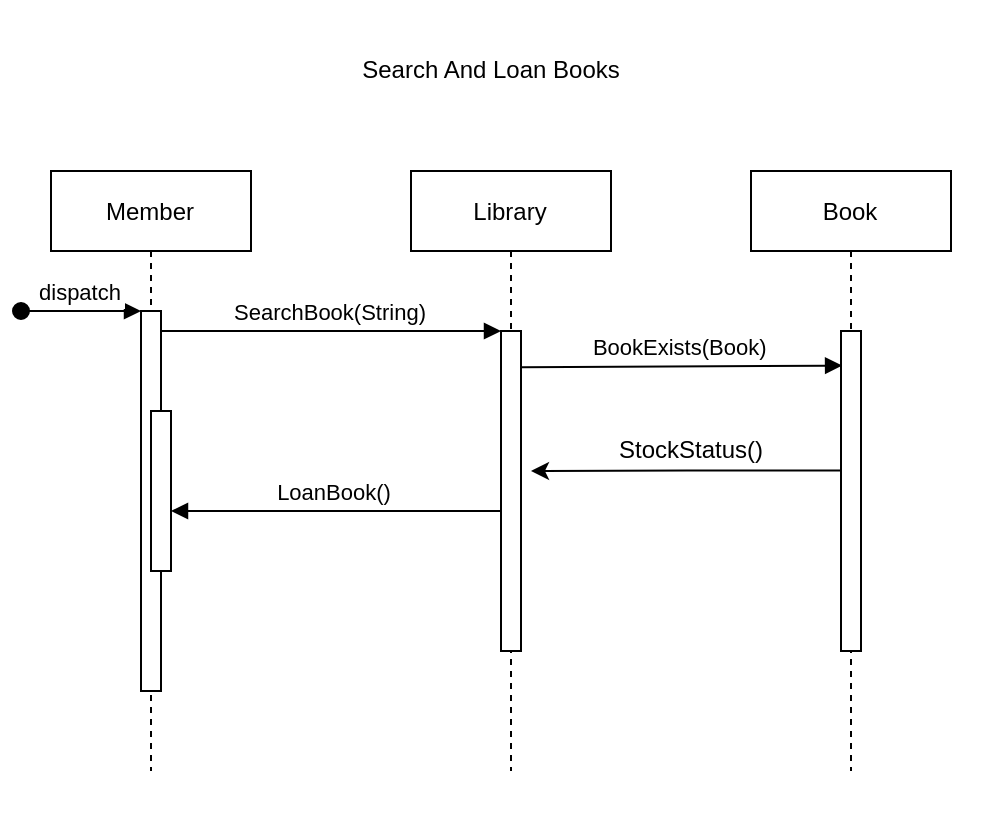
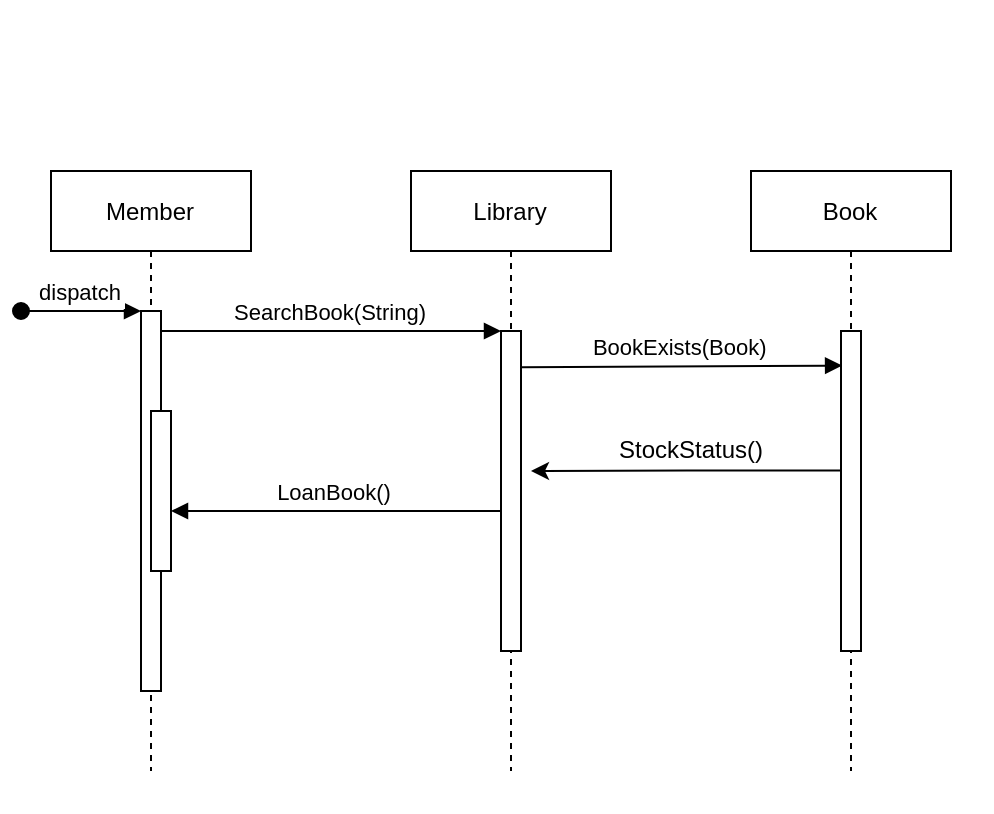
(491, 71) -> none
